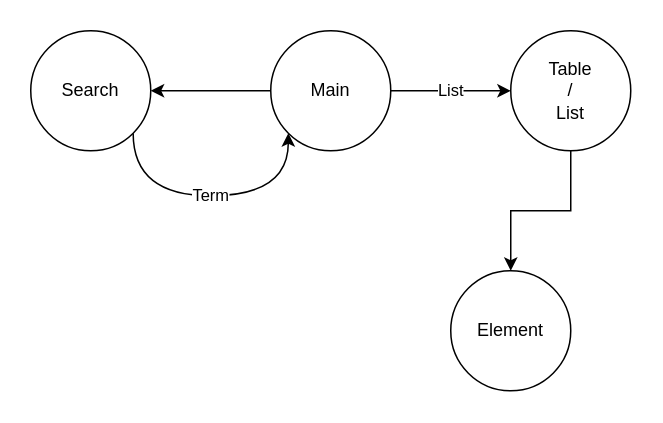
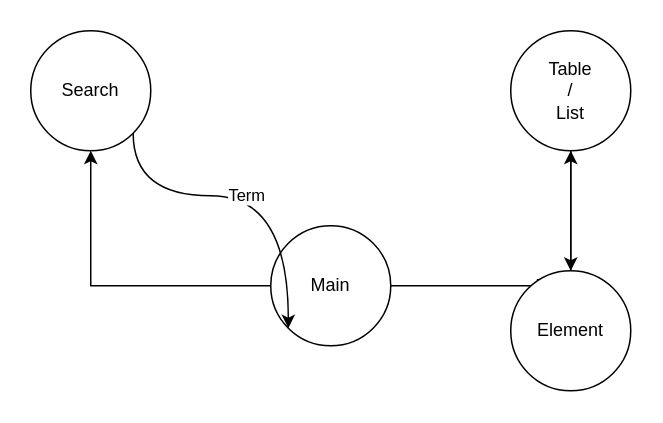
(331, 91) -> (331, 286)
(511, 331) -> (571, 331)
